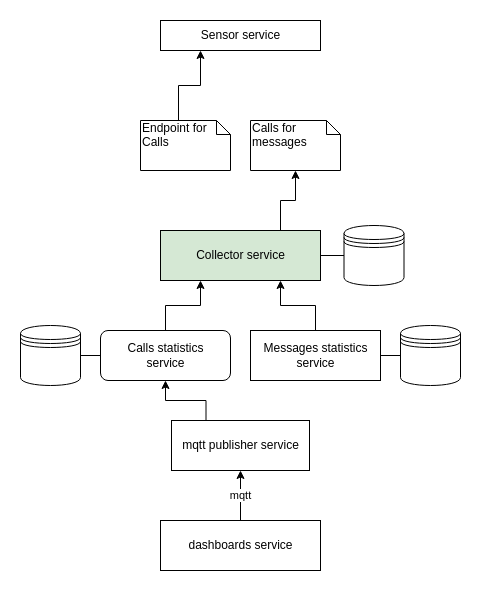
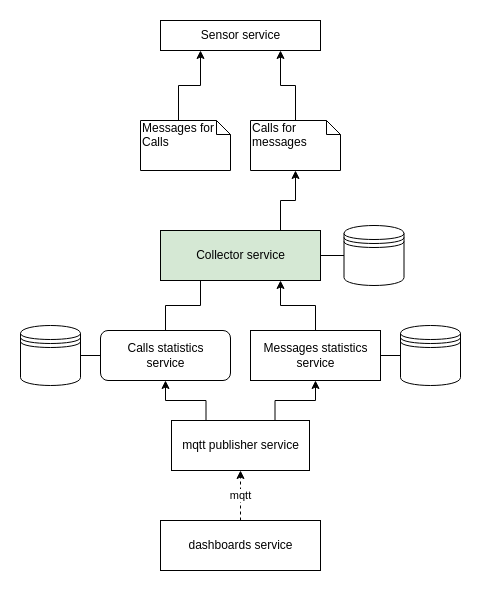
none -> (292, 86)
(187, 136) -> (187, 136)
(201, 288) -> (201, 286)
none -> (291, 401)
(241, 510) -> (241, 510)
